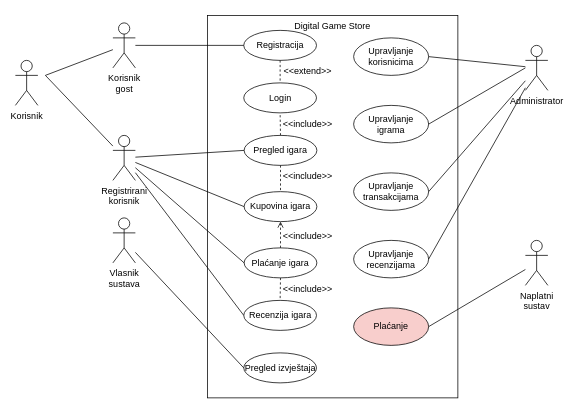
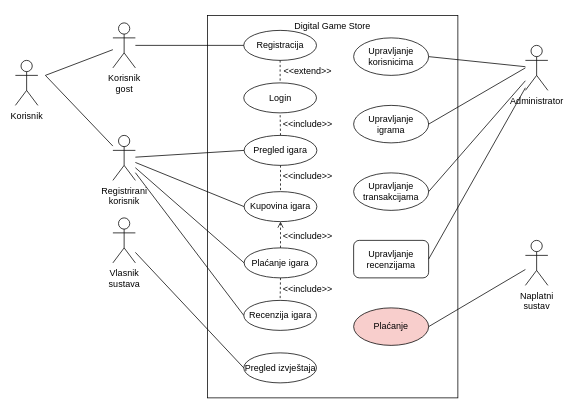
(391, 259) -> (391, 259)
